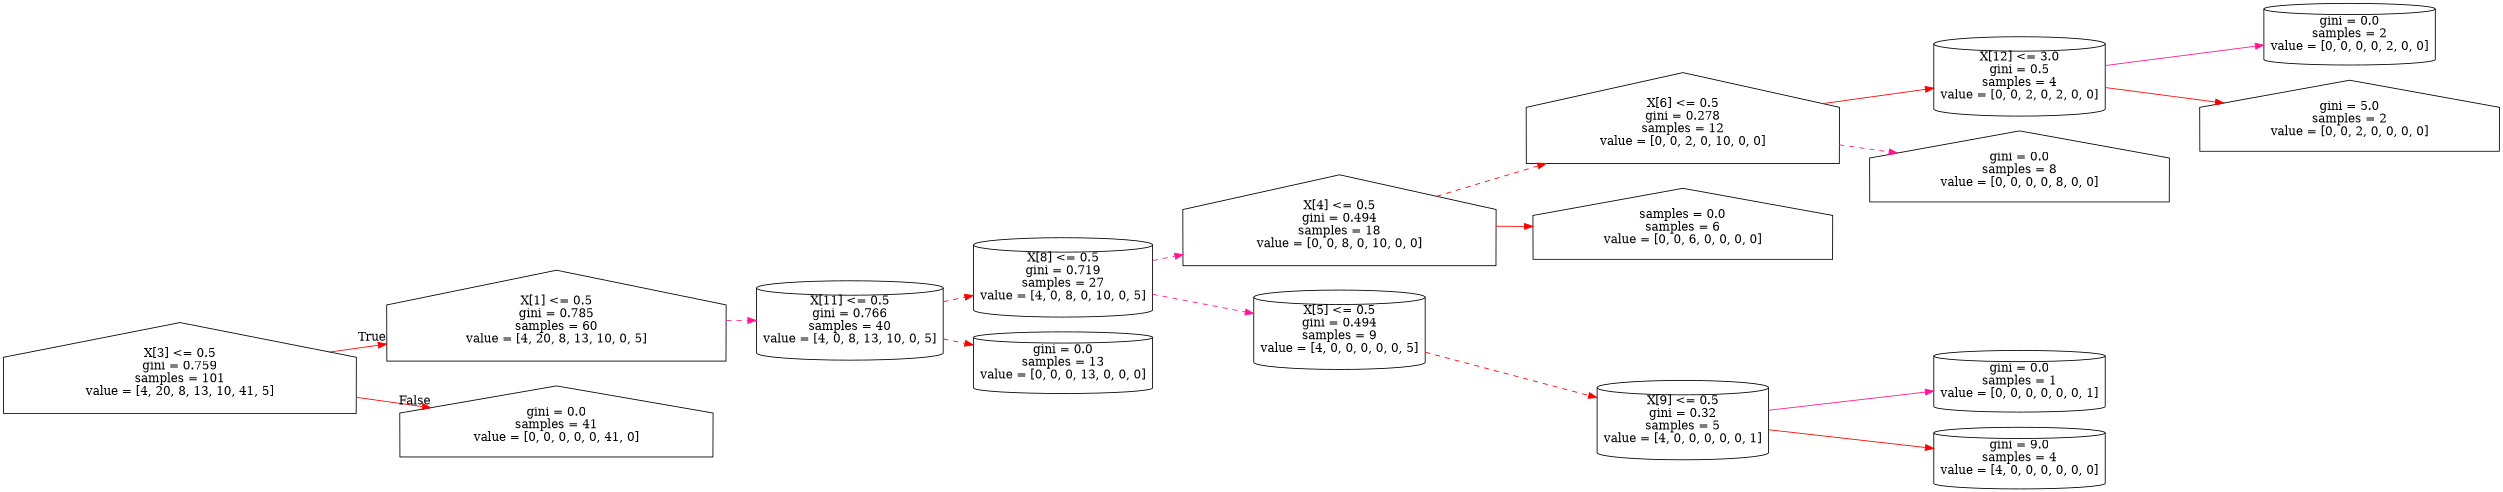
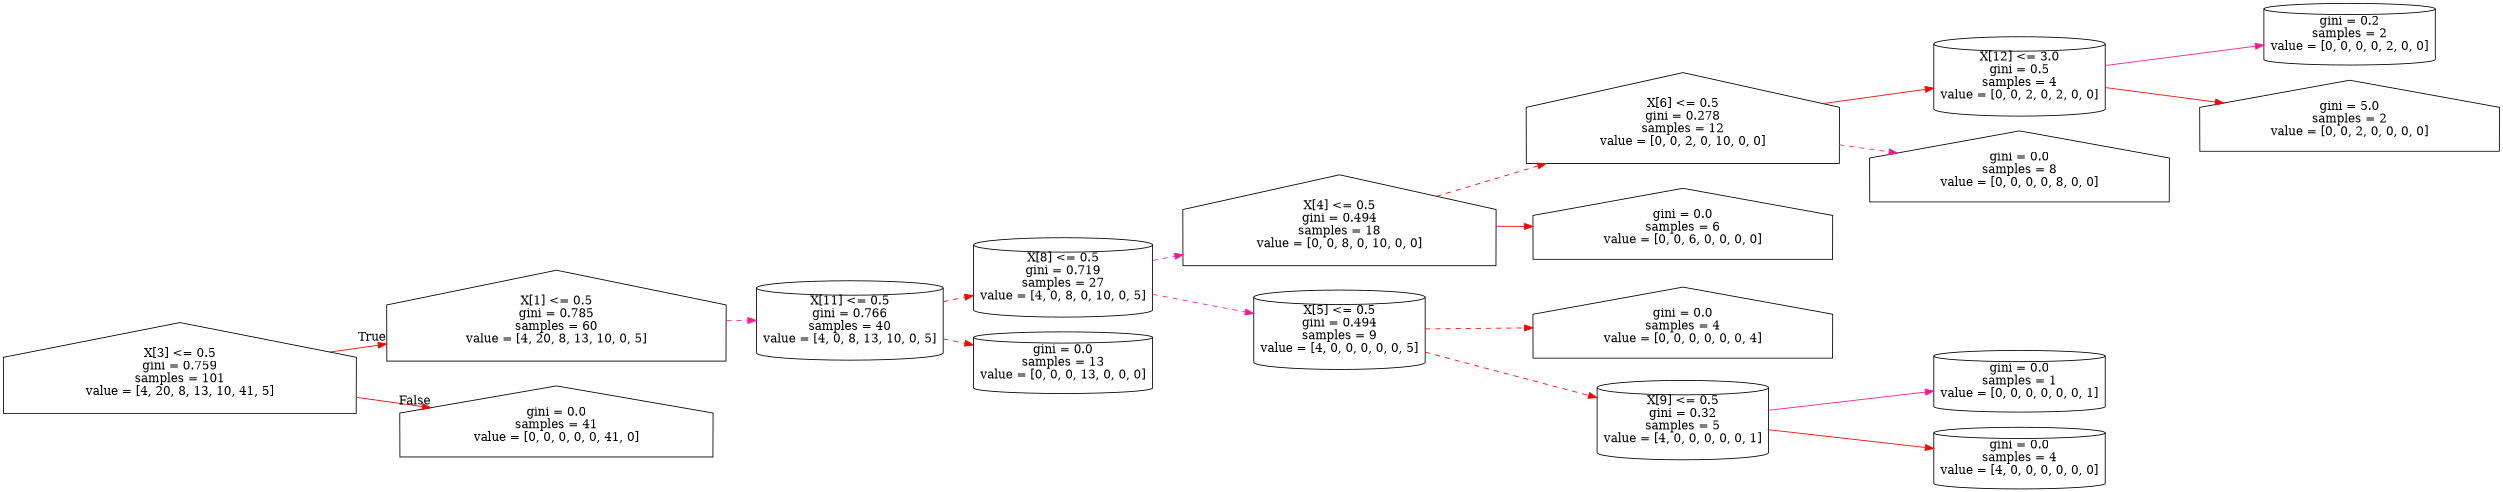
(2350, 34) -> (2350, 34)
(1683, 228) -> (1683, 228)
none -> (1683, 326)
(2019, 458) -> (2019, 458)
